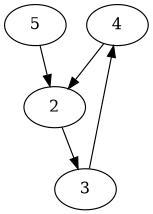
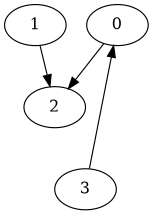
(35, 25) -> (35, 25)
(117, 25) -> (117, 25)
(68, 143) -> none
